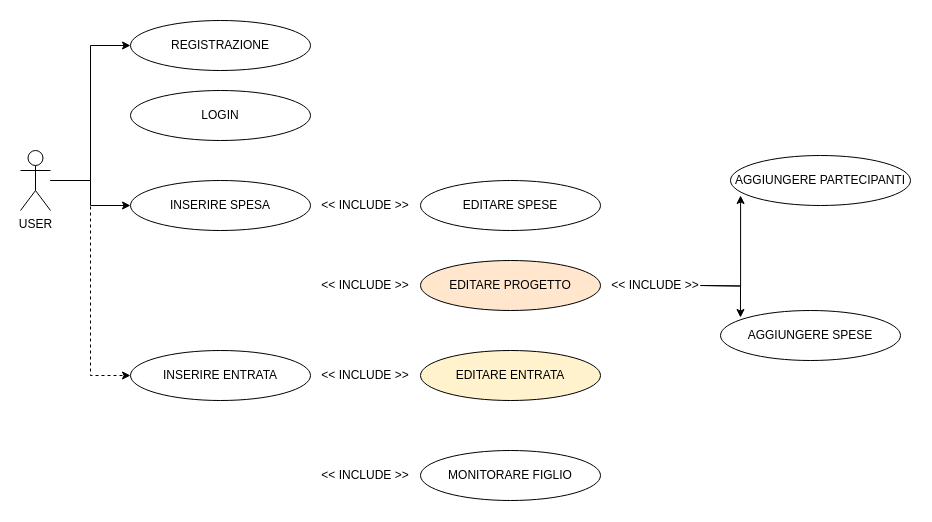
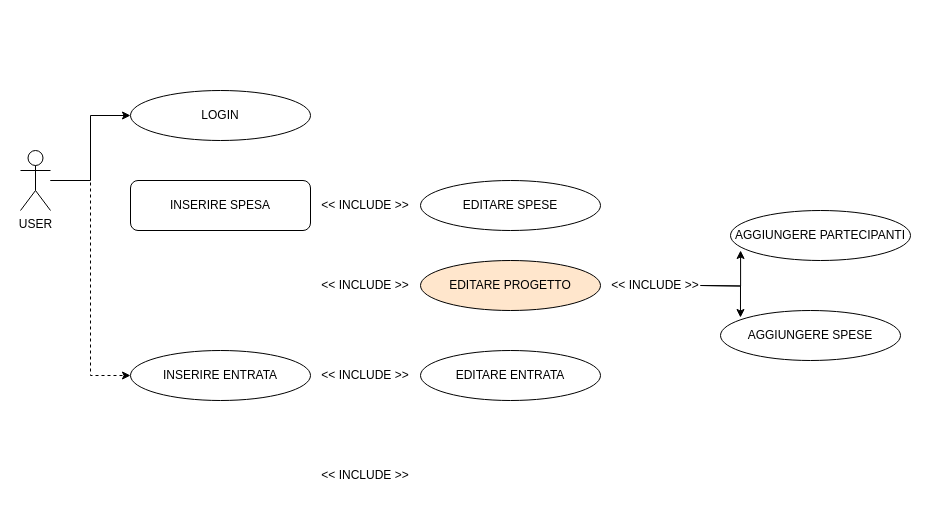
(221, 46) -> none
(91, 63) -> none
none -> (108, 116)
(821, 181) -> (821, 236)
(108, 206) -> none
(221, 206) -> (221, 206)
(511, 376) -> (511, 376)
(511, 476) -> none
